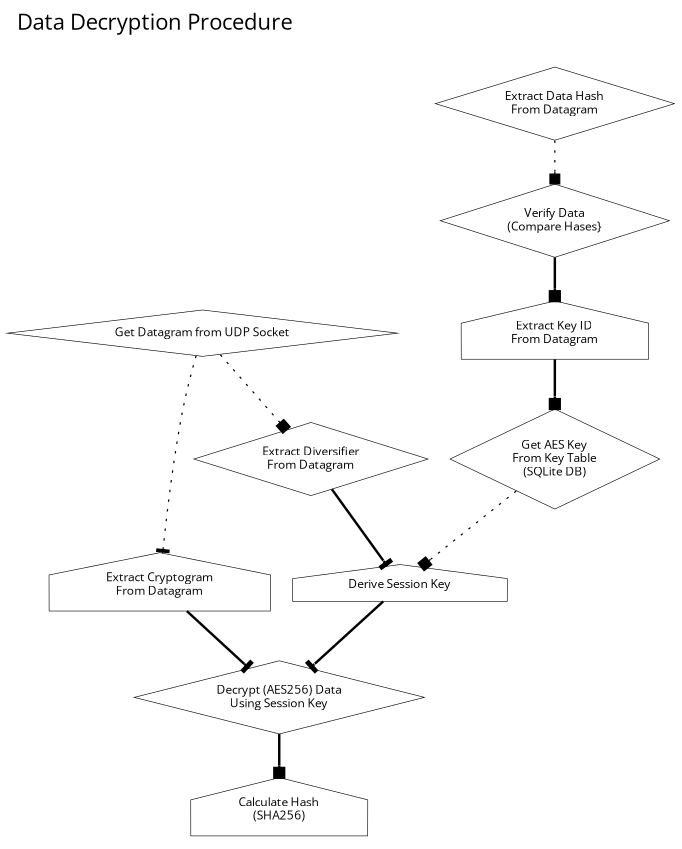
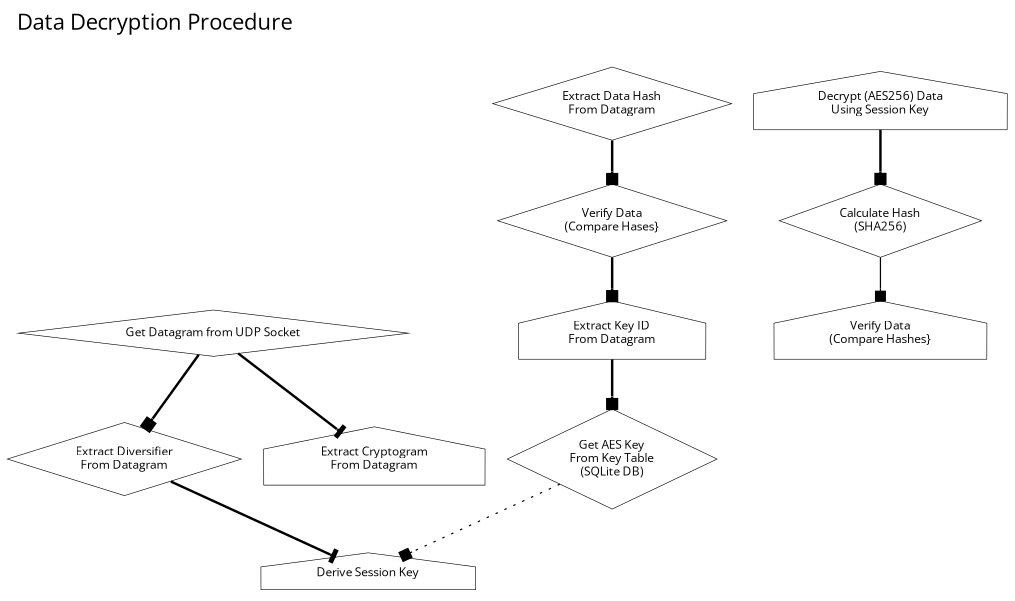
(555, 156) -> (612, 156)
none -> (880, 333)
(249, 388) -> (176, 387)
(176, 451) -> (288, 391)
(349, 633) -> none
(216, 638) -> none
(279, 697) -> (880, 104)
(279, 810) -> (880, 221)
